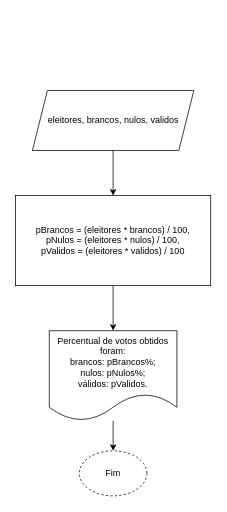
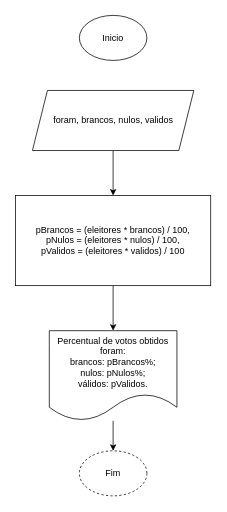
none -> (113, 38)
(113, 120) -> (113, 120)
